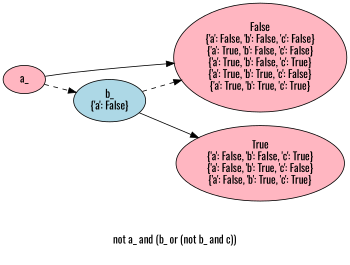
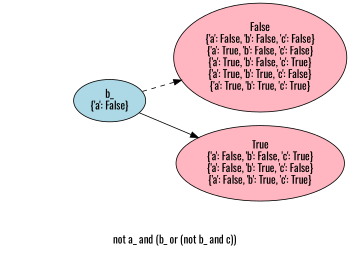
(24, 80) -> none
